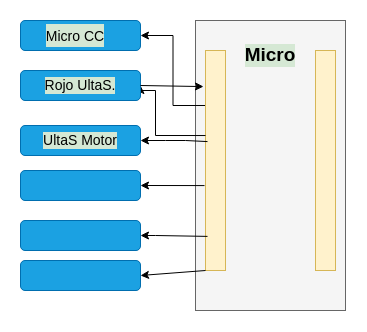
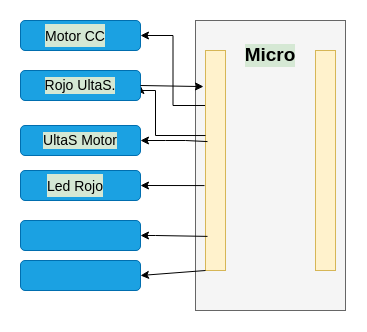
(76, 36) -> (76, 36)
none -> (76, 186)
